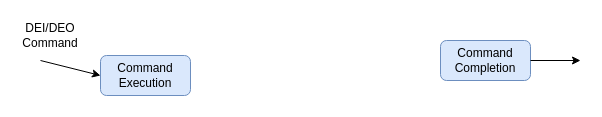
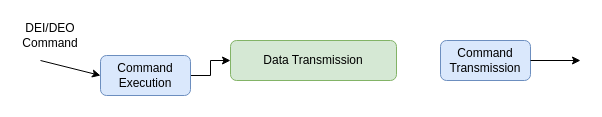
none -> (314, 61)
(486, 61) -> (486, 61)
none -> (211, 72)
